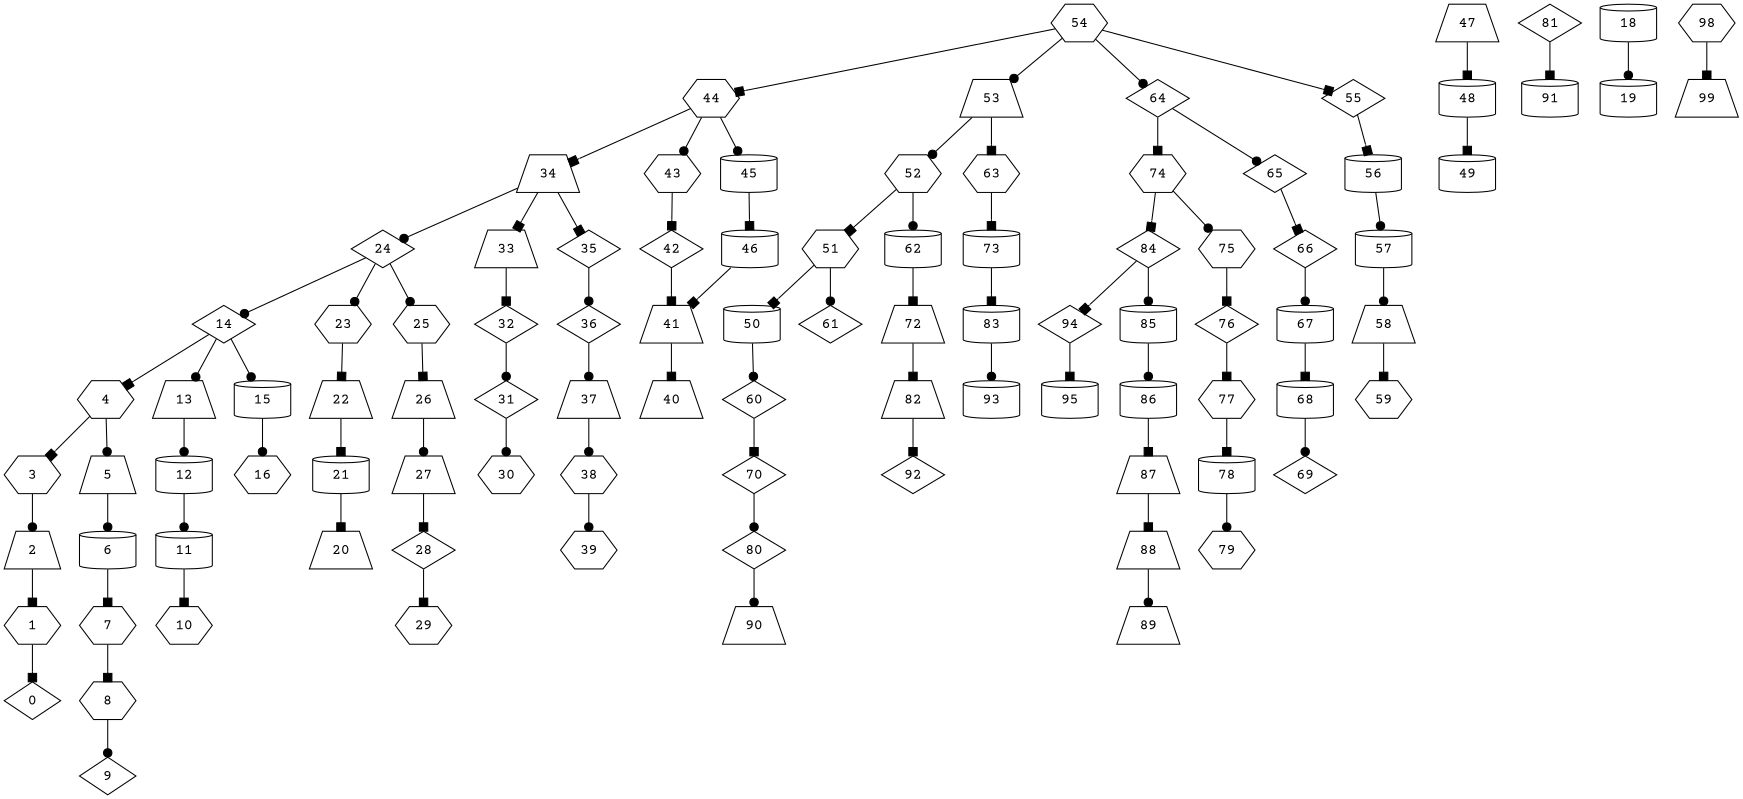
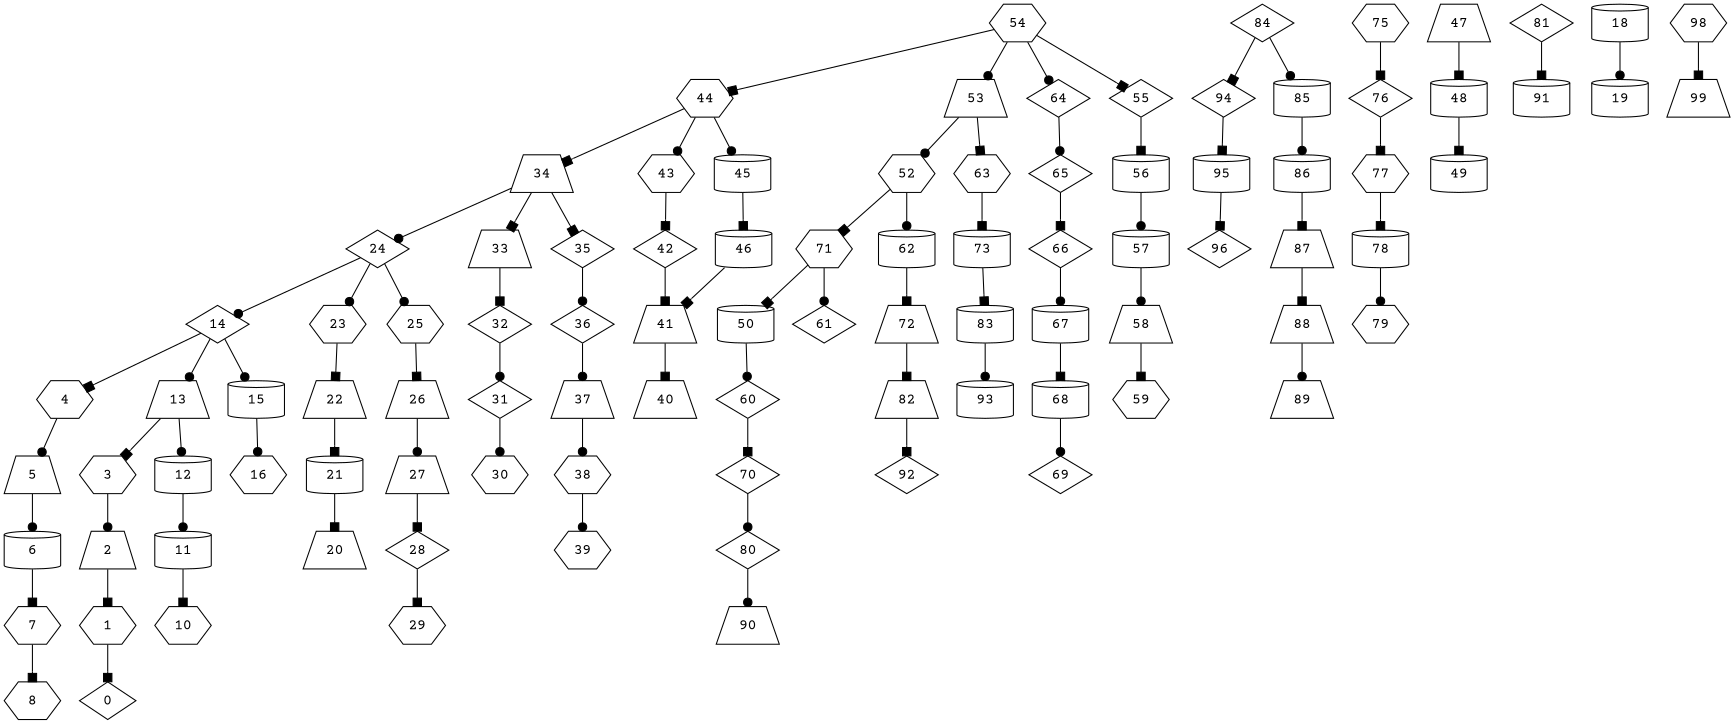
(1158, 174) -> none
(830, 249) -> (824, 249)
none -> (1219, 249)
(73, 433) -> (146, 434)
(108, 776) -> none
